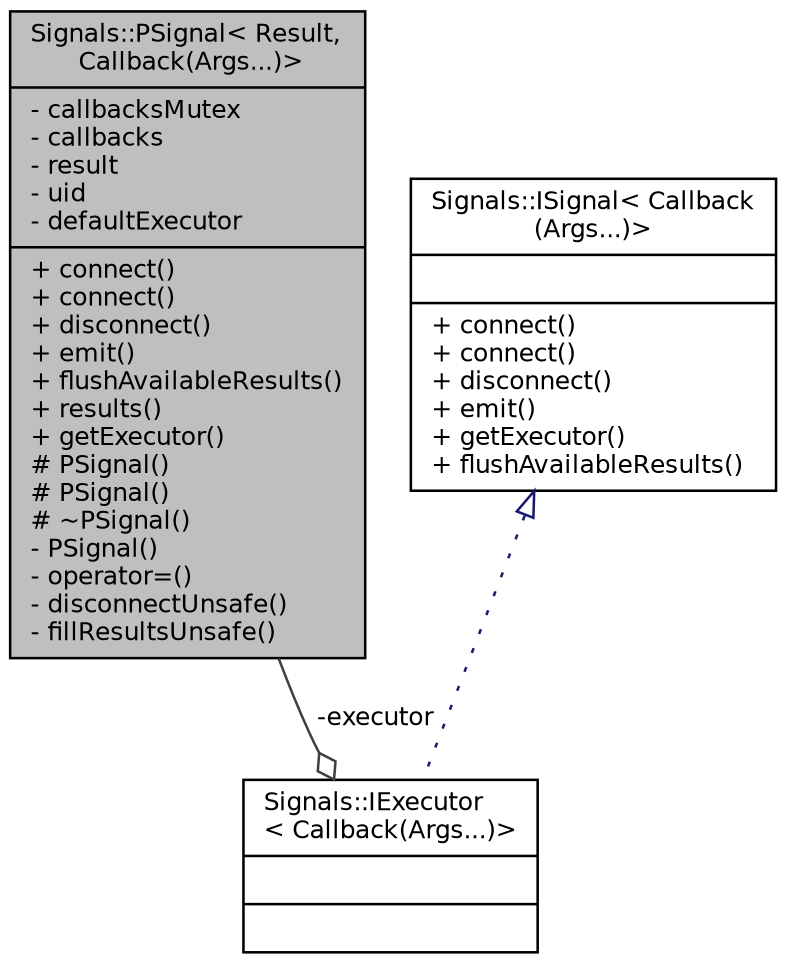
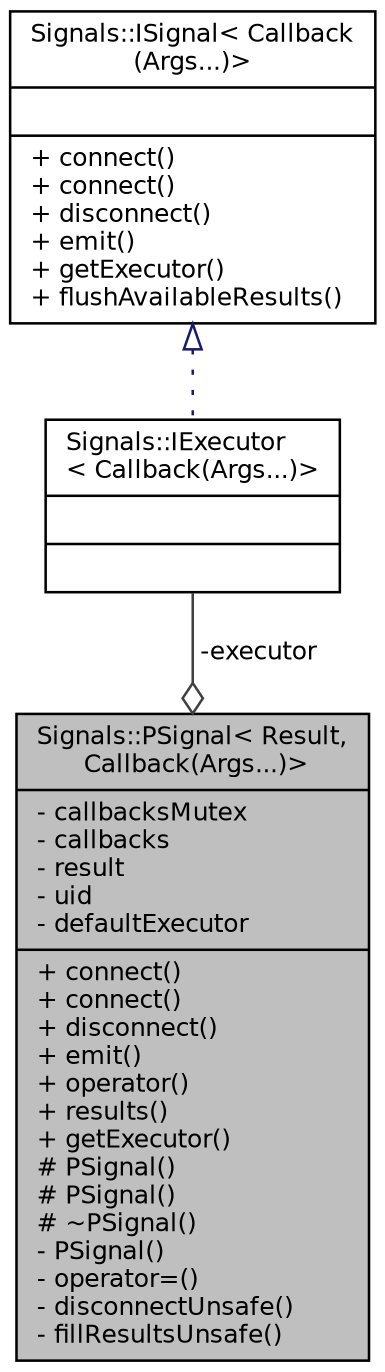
(188, 382) -> (114, 1084)
(298, 706) -> (193, 638)
